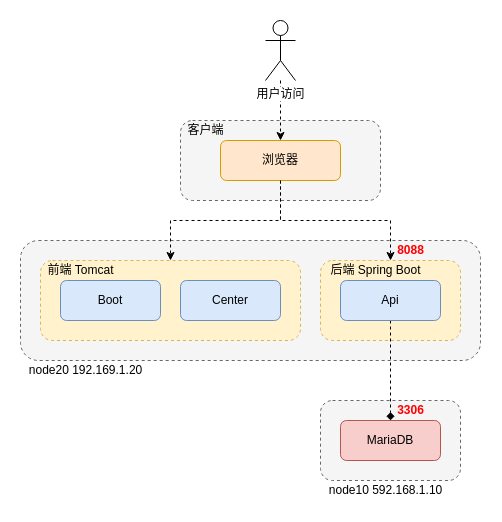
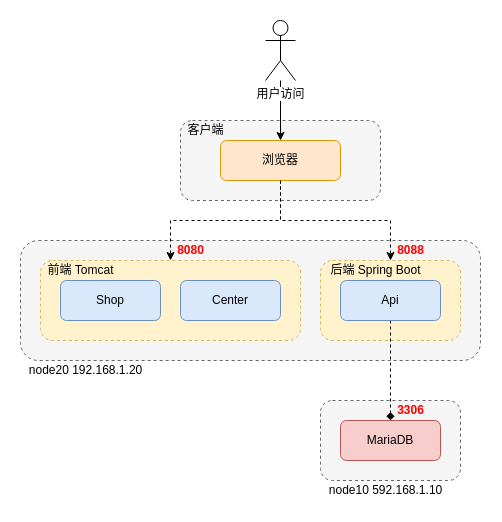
(281, 116) -> (281, 116)
none -> (191, 251)
(111, 301) -> (111, 301)
(86, 371) -> (86, 371)
